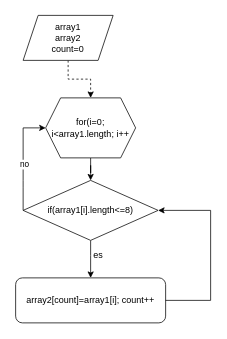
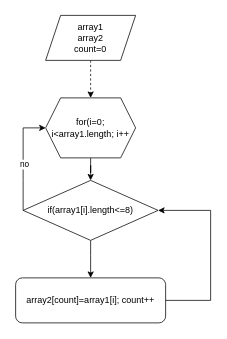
(68, 38) -> (90, 38)
(98, 255) -> none
